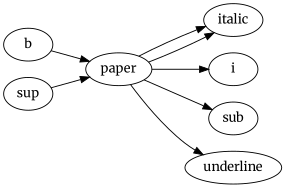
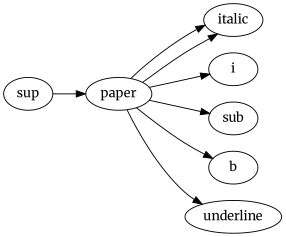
(66, 55) -> (169, 133)
